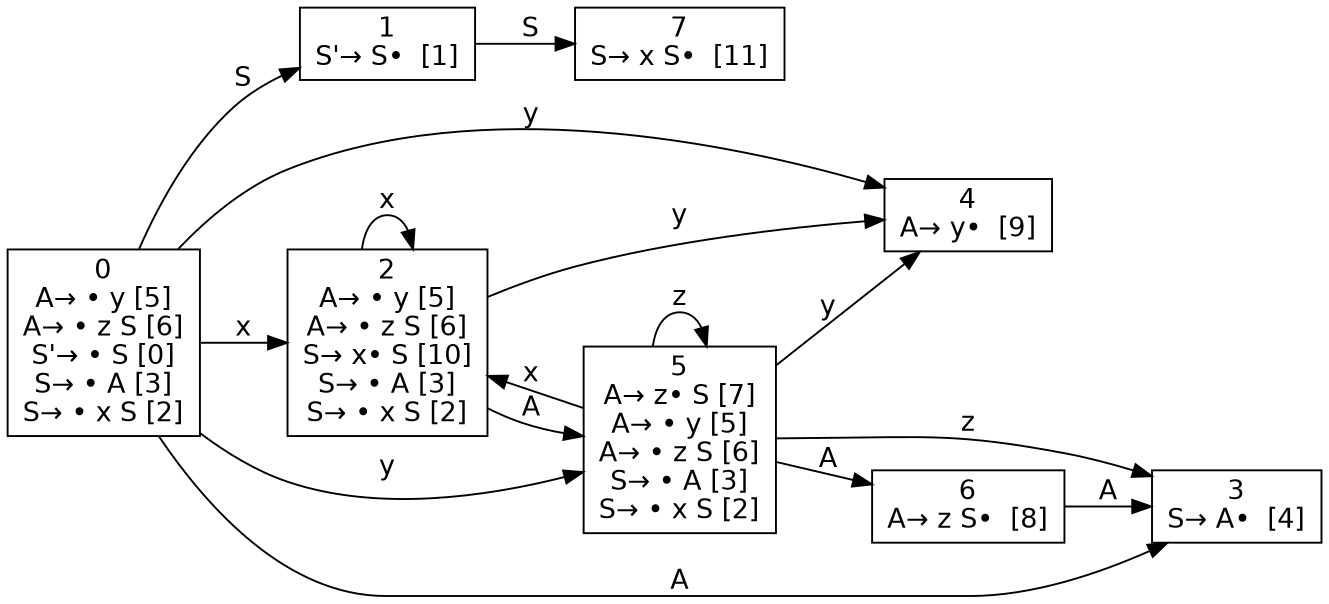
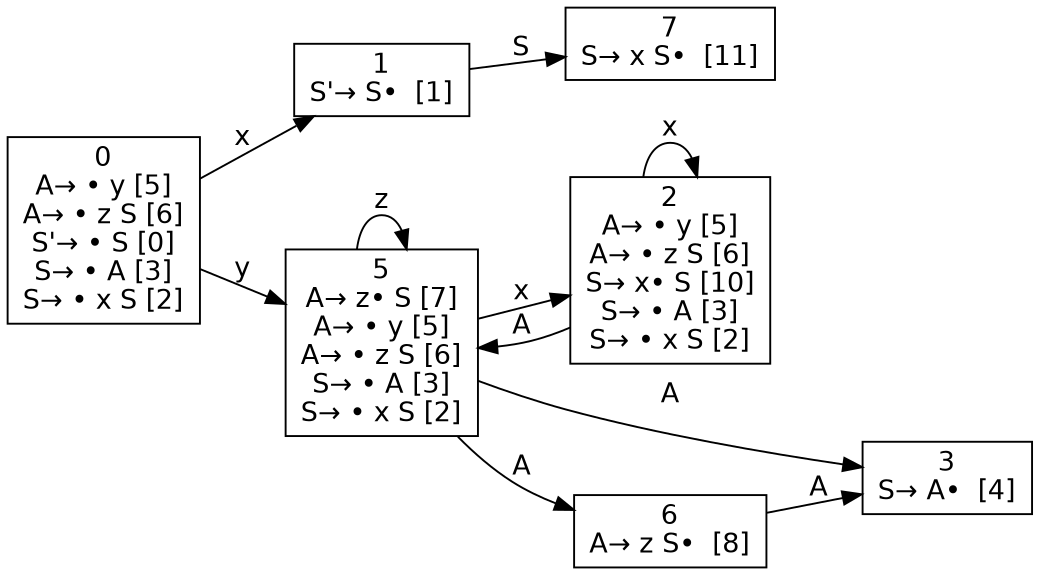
(244, 79) -> (243, 138)
(968, 215) -> none
(234, 343) -> none
(968, 424) -> (670, 395)
(627, 596) -> none
